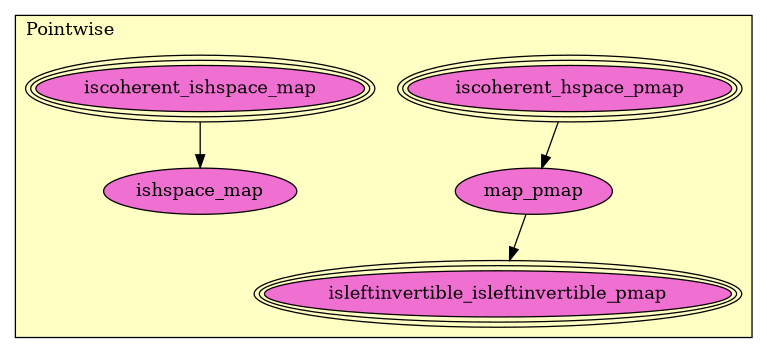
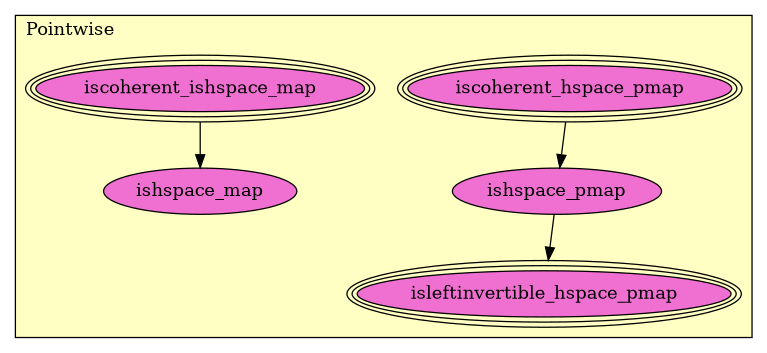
(534, 191) -> (557, 191)
(498, 294) -> (544, 294)
